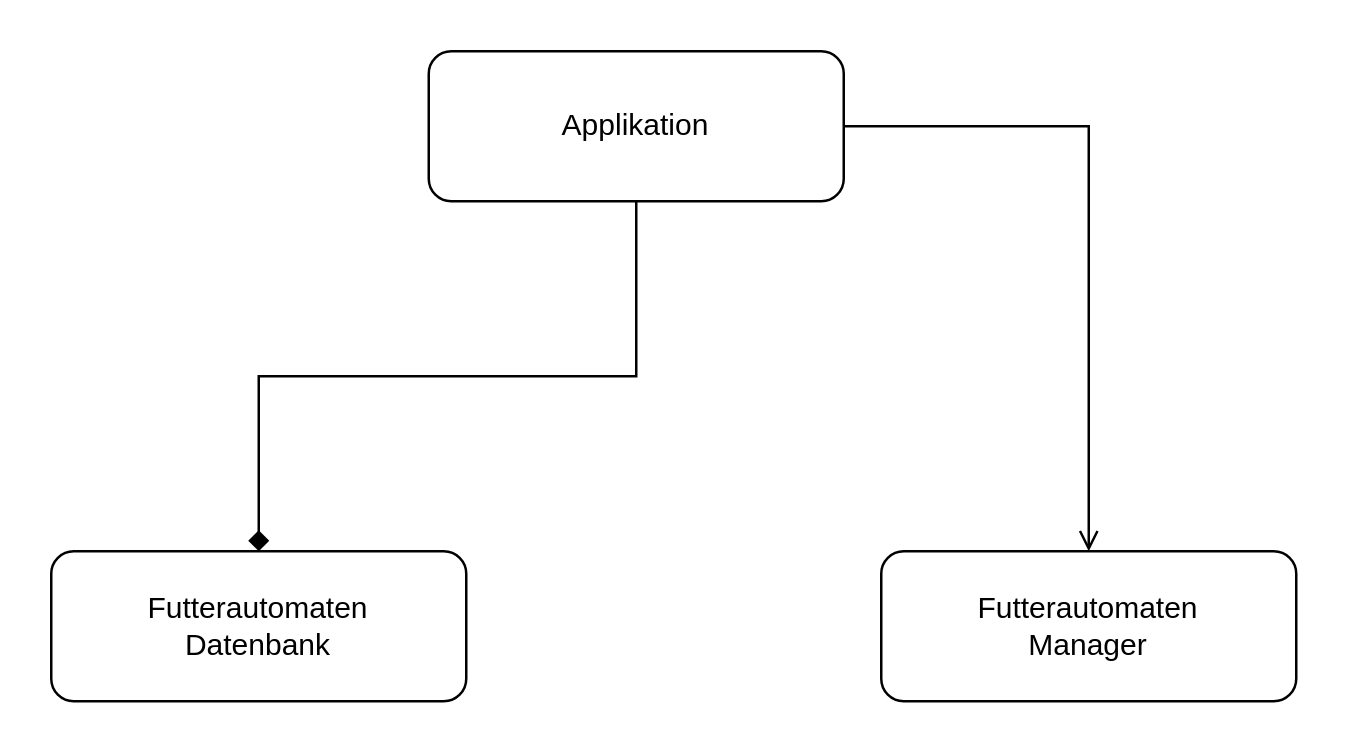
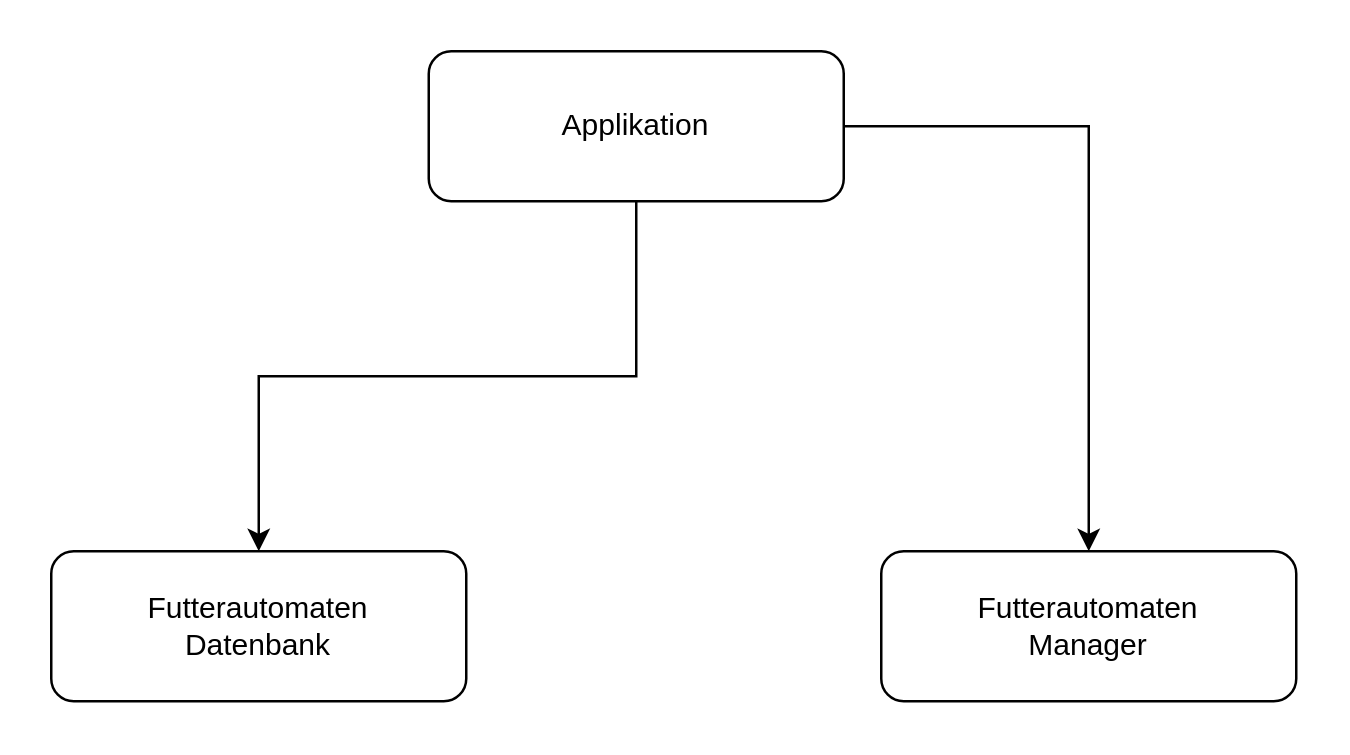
(259, 531) -> (259, 532)
(1089, 537) -> (1089, 533)
